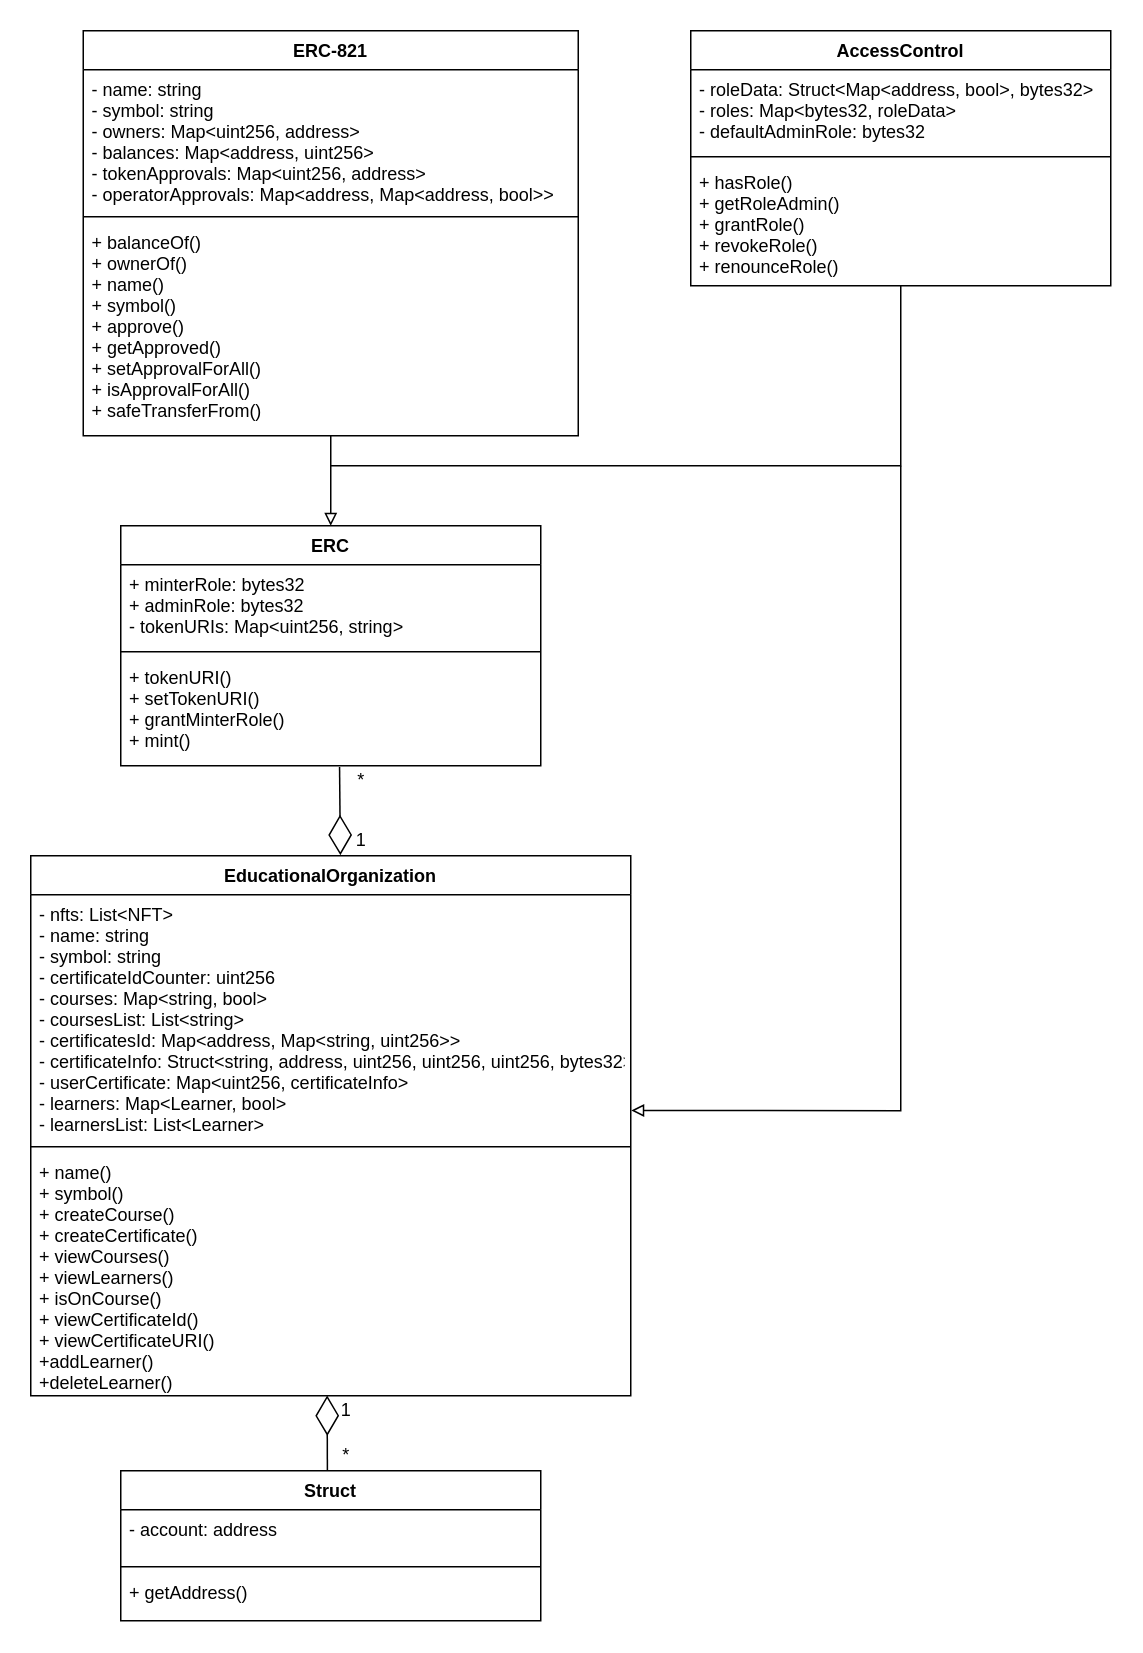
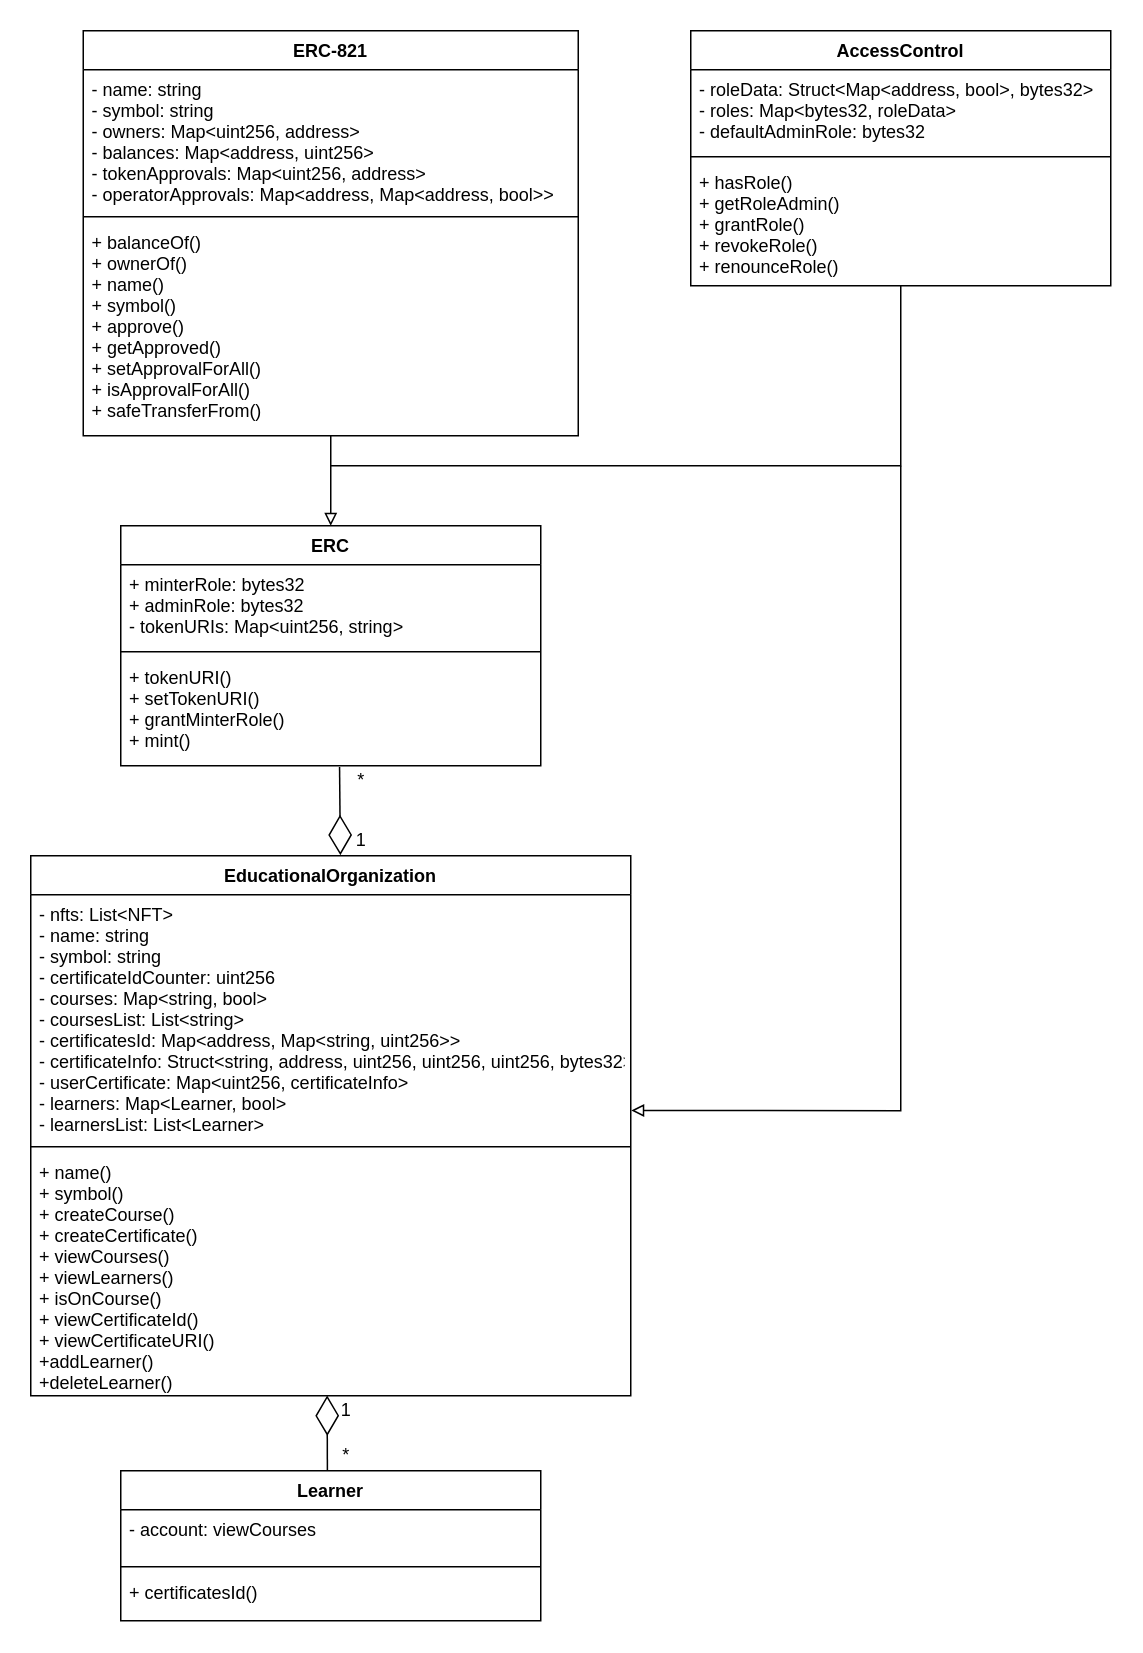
(330, 1491) -> (330, 1491)
(213, 1530) -> (231, 1530)
(197, 1593) -> (213, 1593)
